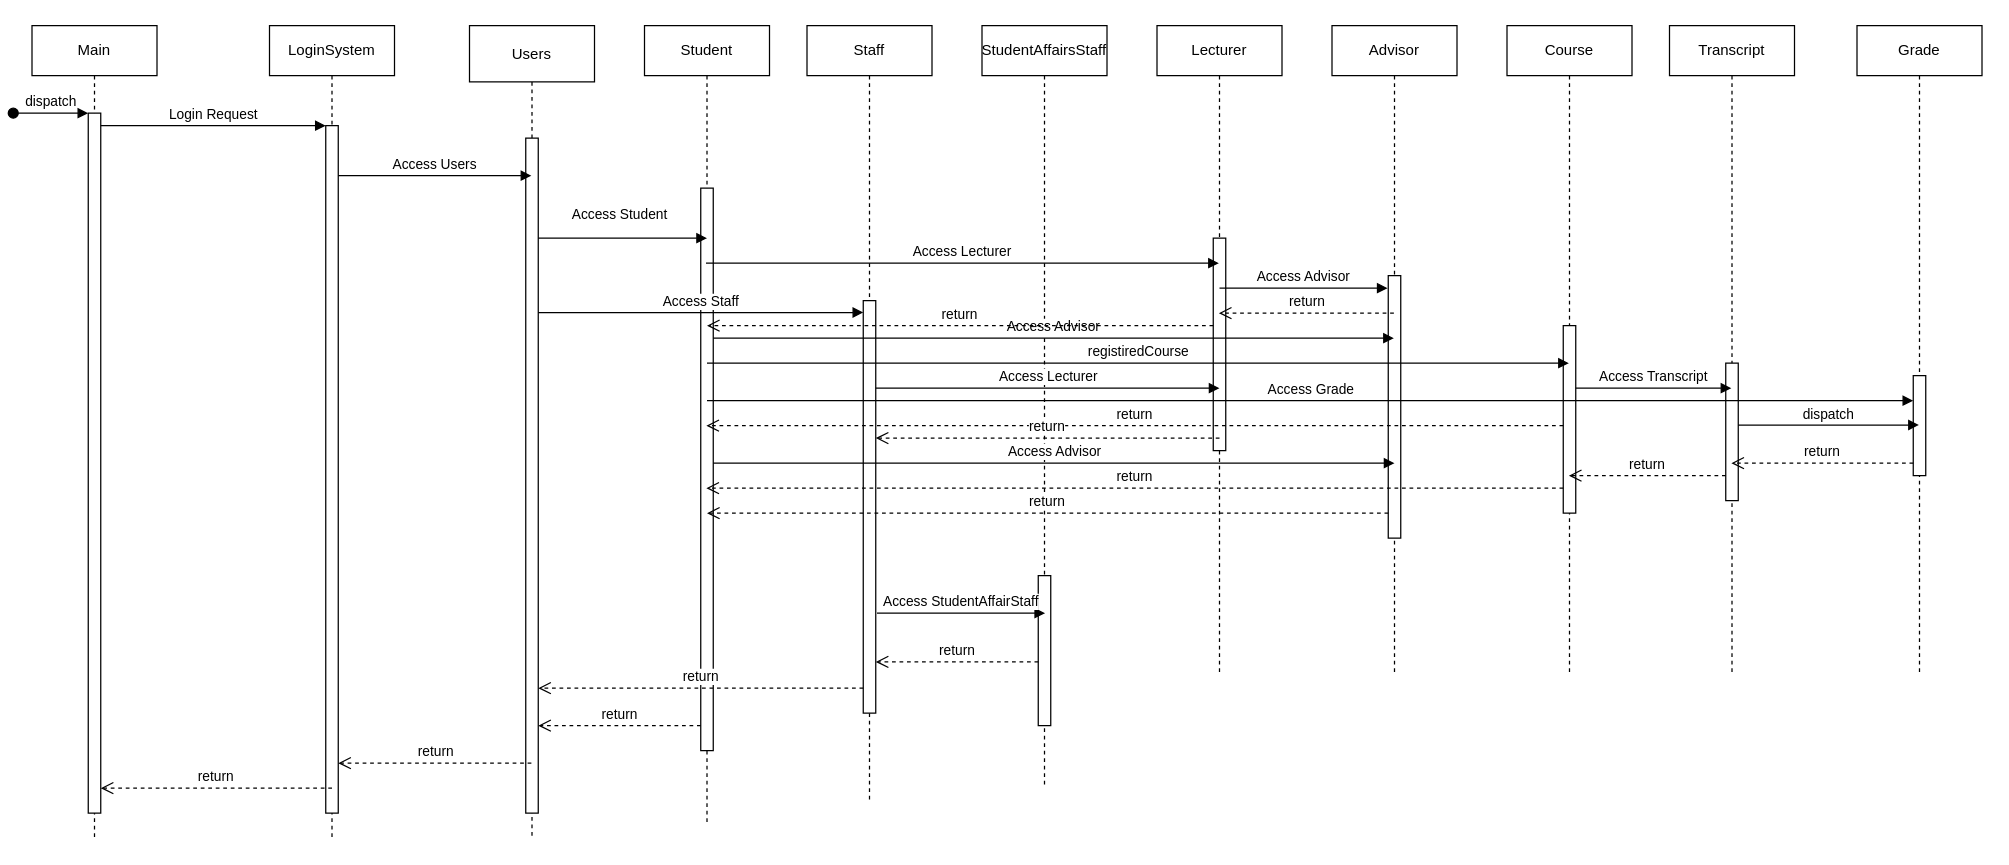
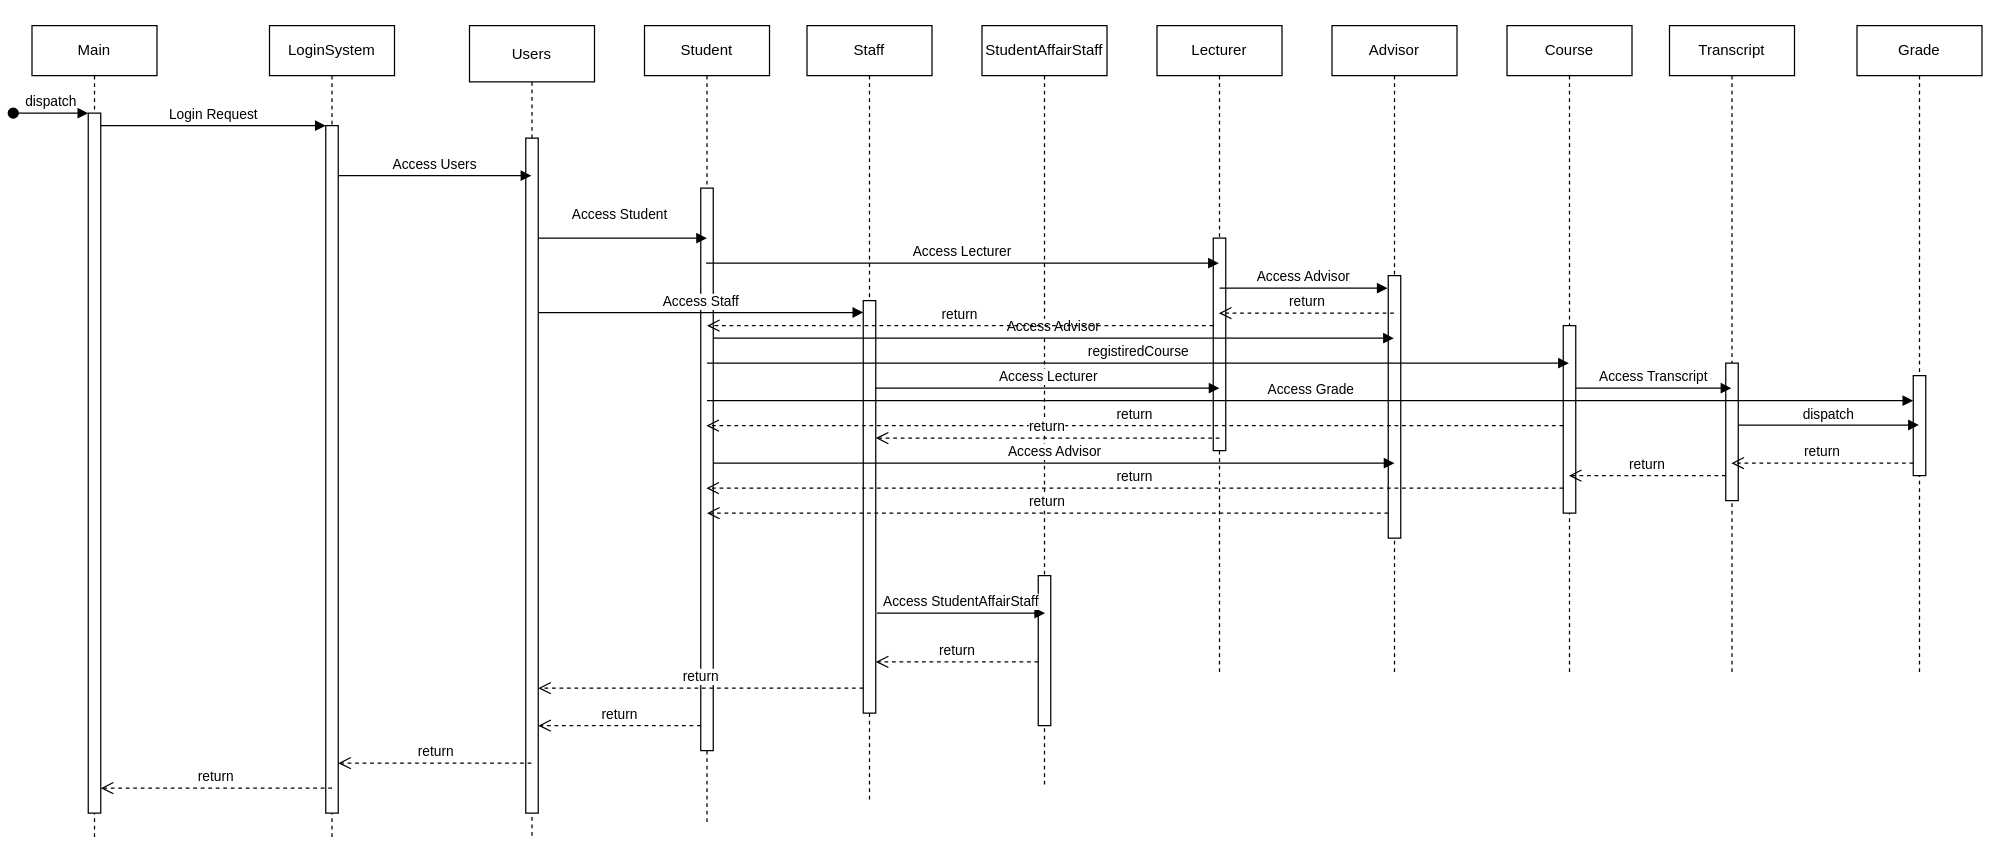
(1044, 51) -> (1044, 51)
